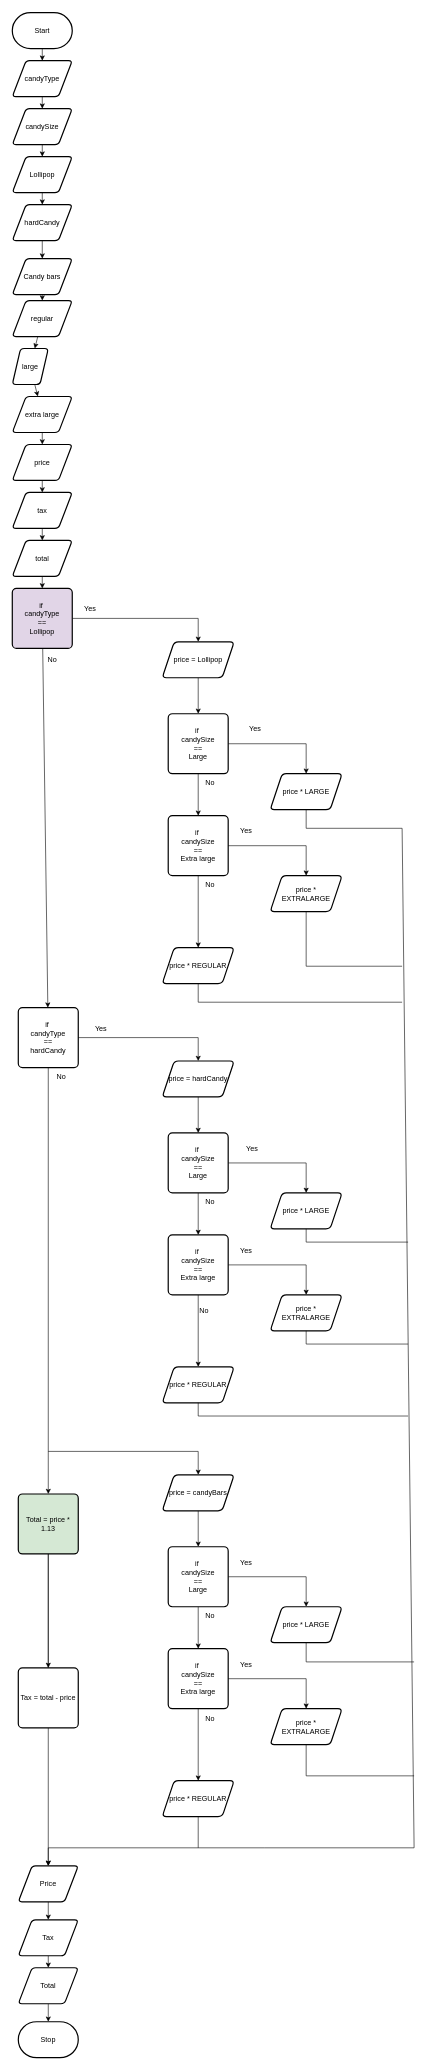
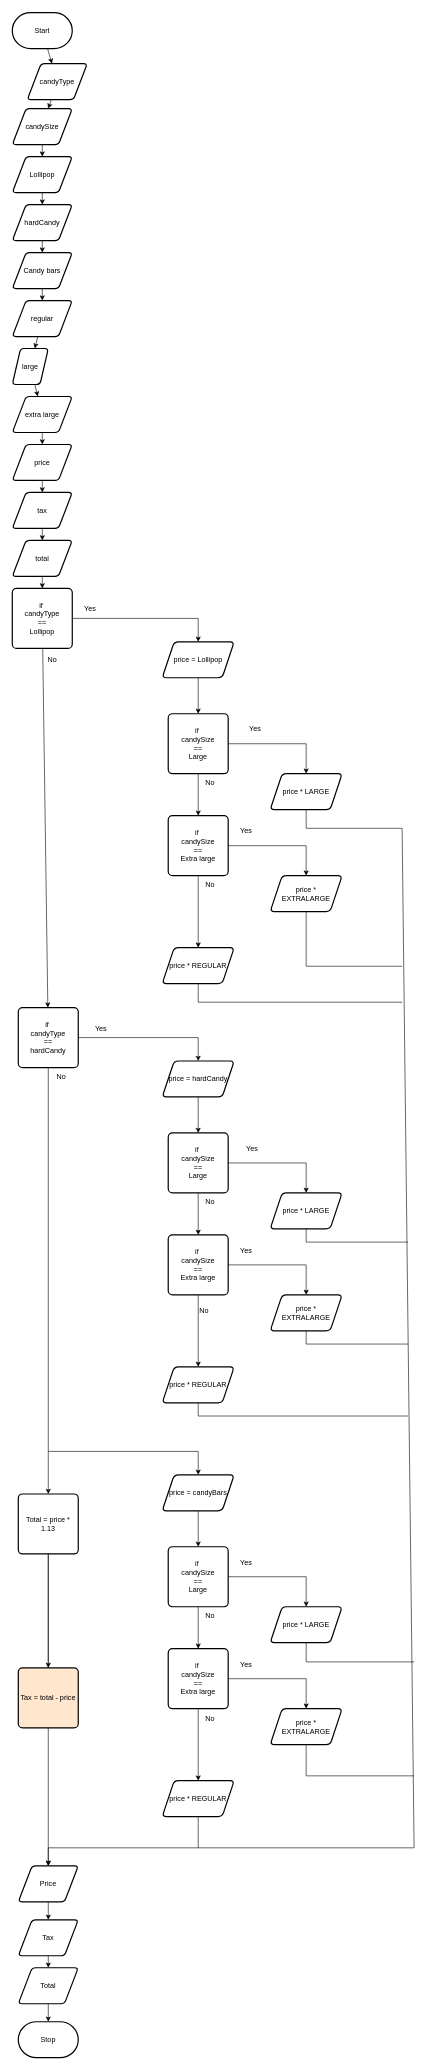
(42, 78) -> (57, 81)
(42, 276) -> (42, 270)
(42, 618) -> (42, 618)
(48, 1524) -> (48, 1524)
(48, 1698) -> (48, 1698)
